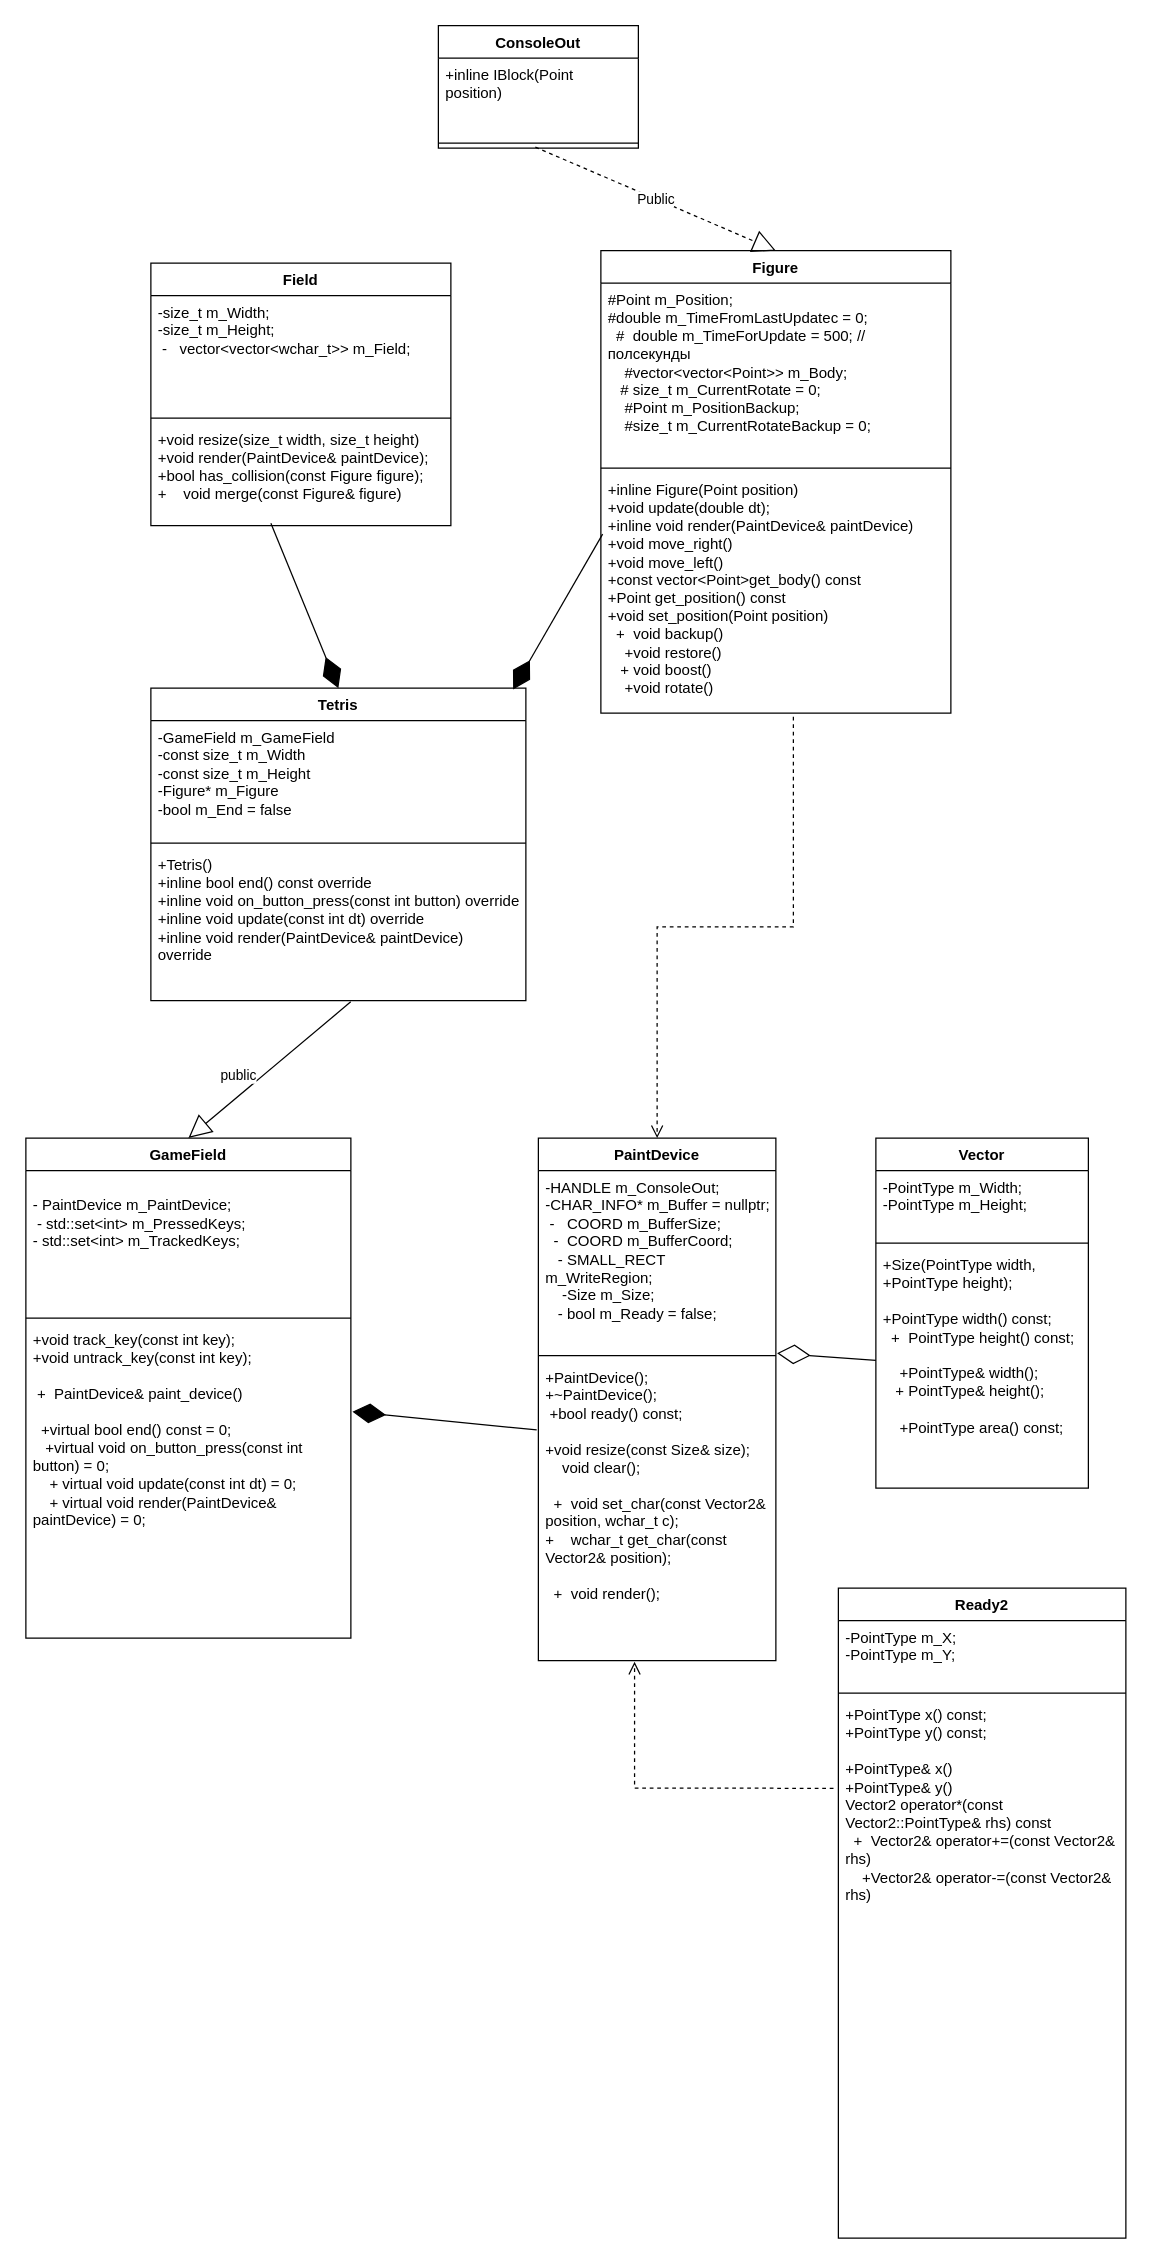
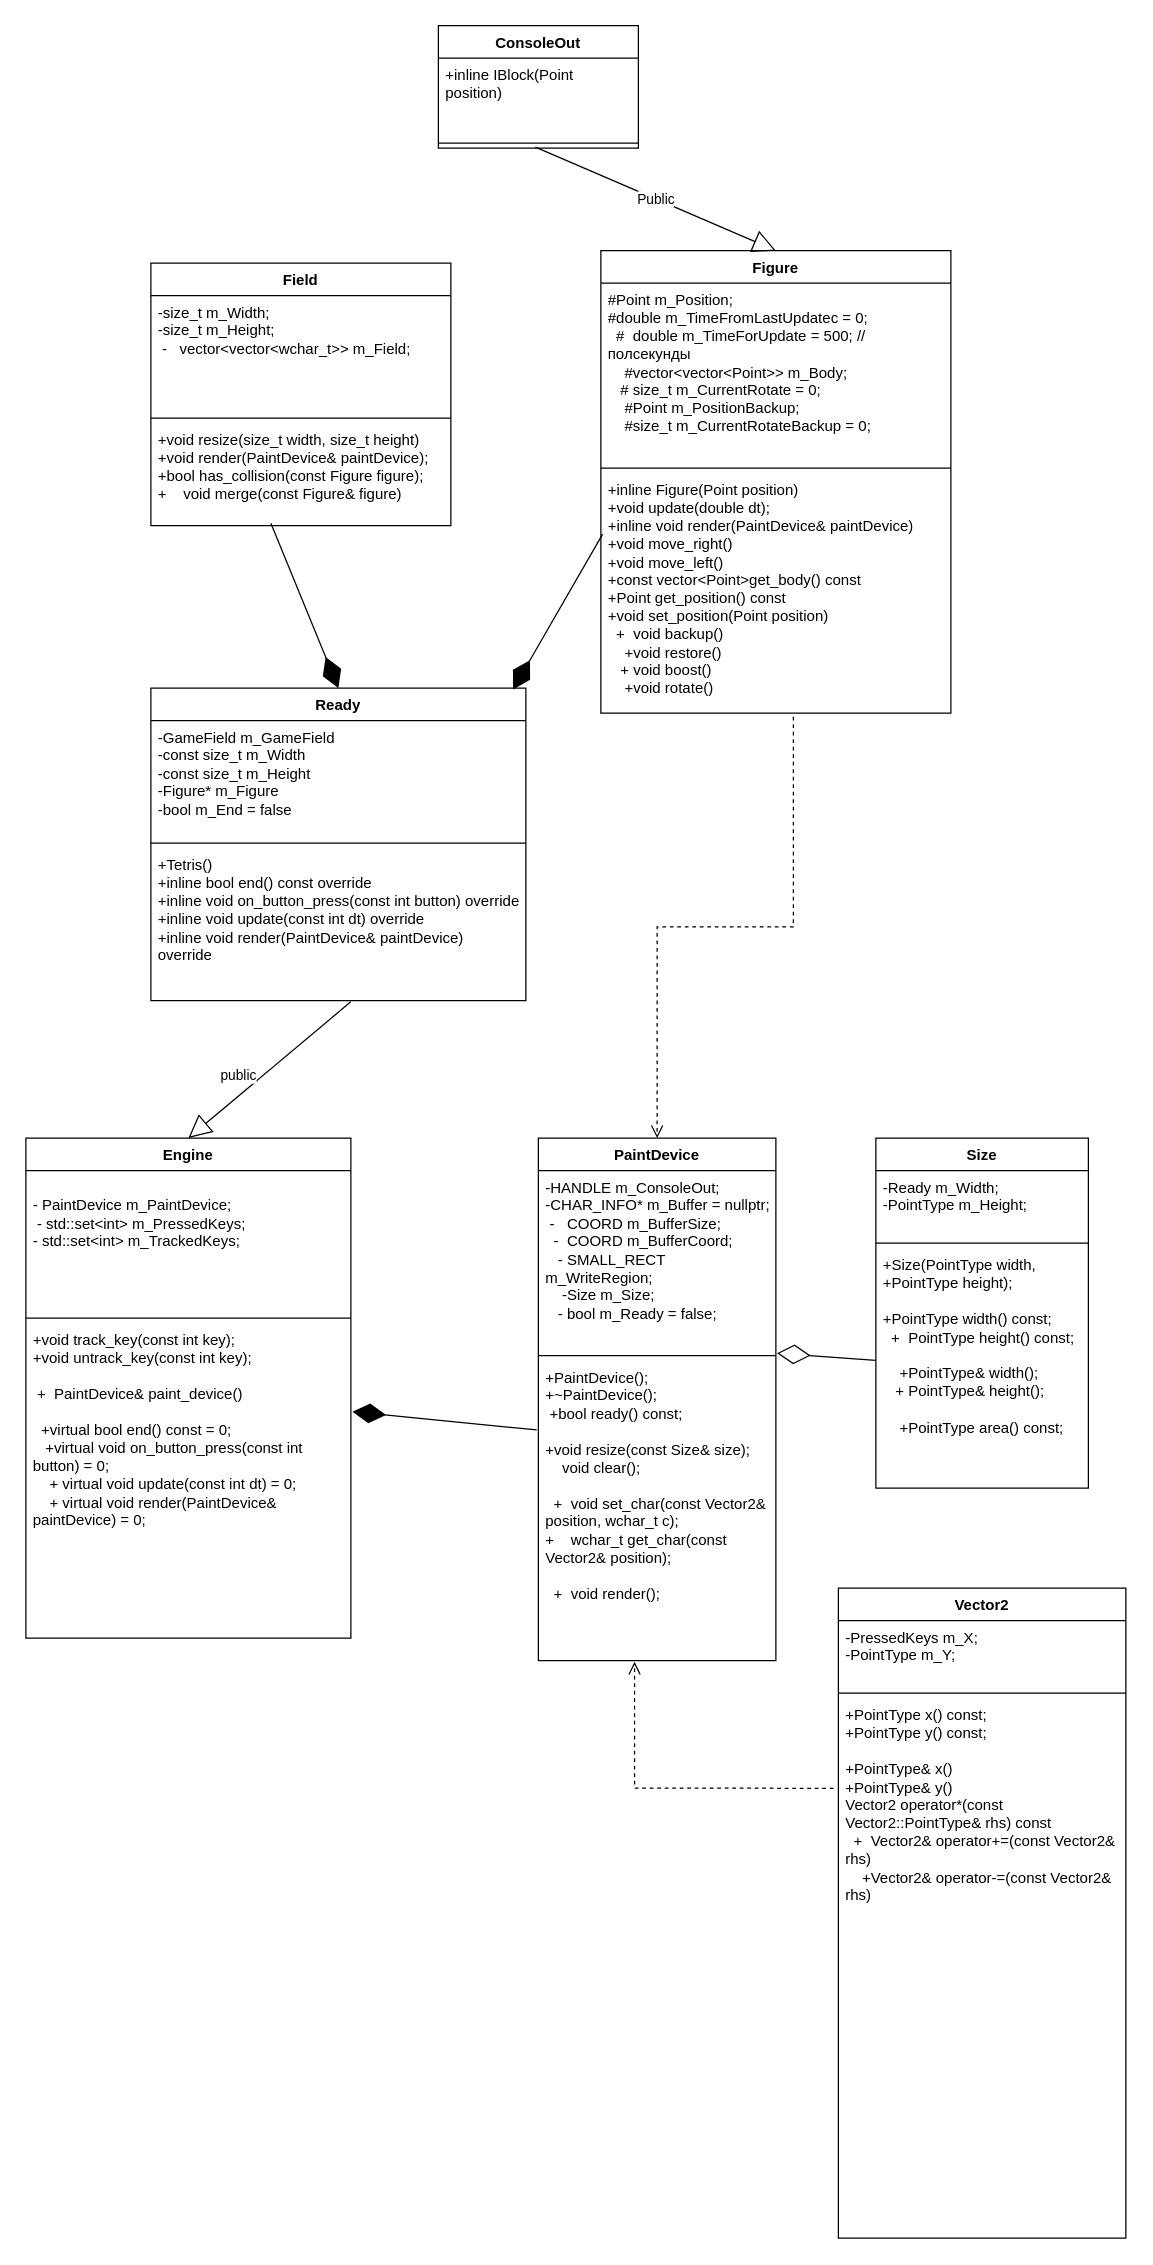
(591, 171) -> (591, 171)
(338, 706) -> (338, 706)
(188, 1156) -> (188, 1156)
(982, 1156) -> (982, 1156)
(959, 1197) -> (959, 1197)
(982, 1606) -> (982, 1606)
(903, 1647) -> (913, 1647)
